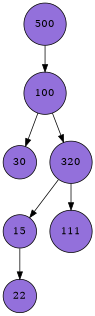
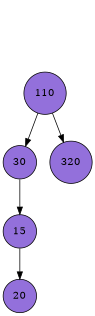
(45, 24) -> none
(45, 93) -> (45, 93)
(46, 196) -> (20, 193)
(71, 231) -> none
(20, 296) -> (20, 296)
